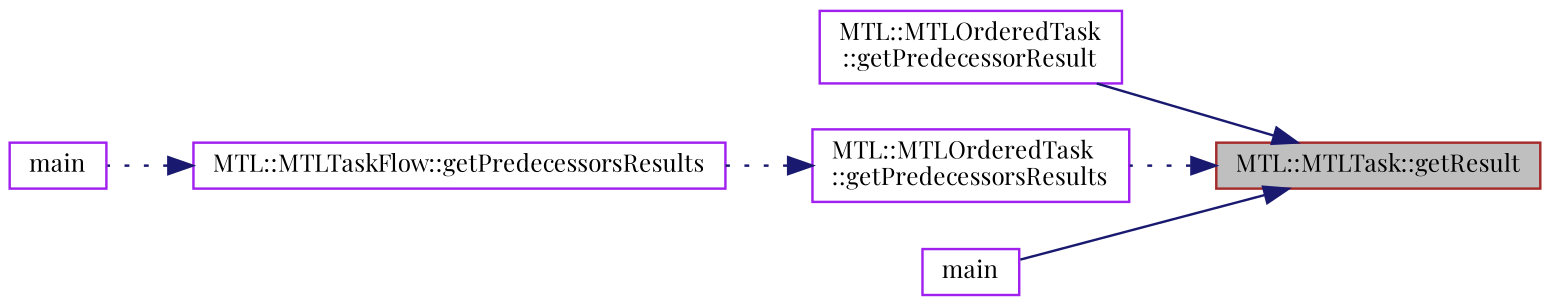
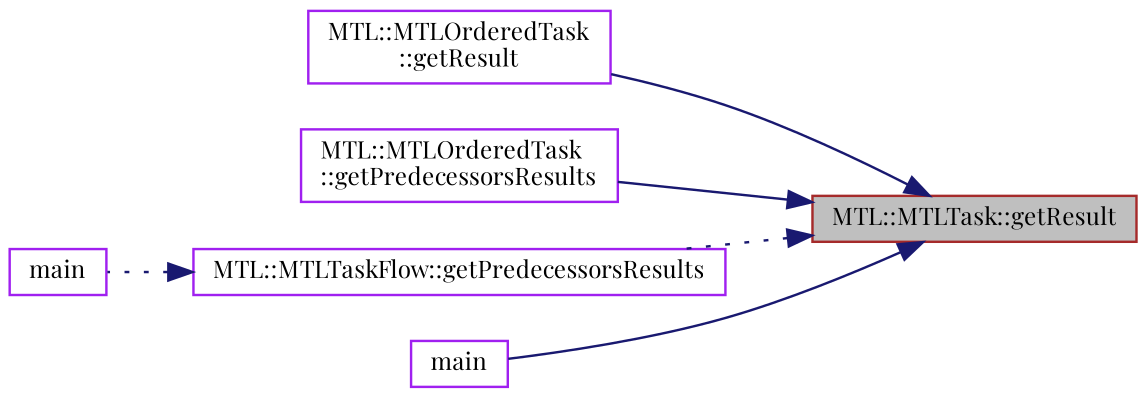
(971, 47) -> (459, 47)
(757, 166) -> (735, 244)
(1160, 166) -> (703, 191)
